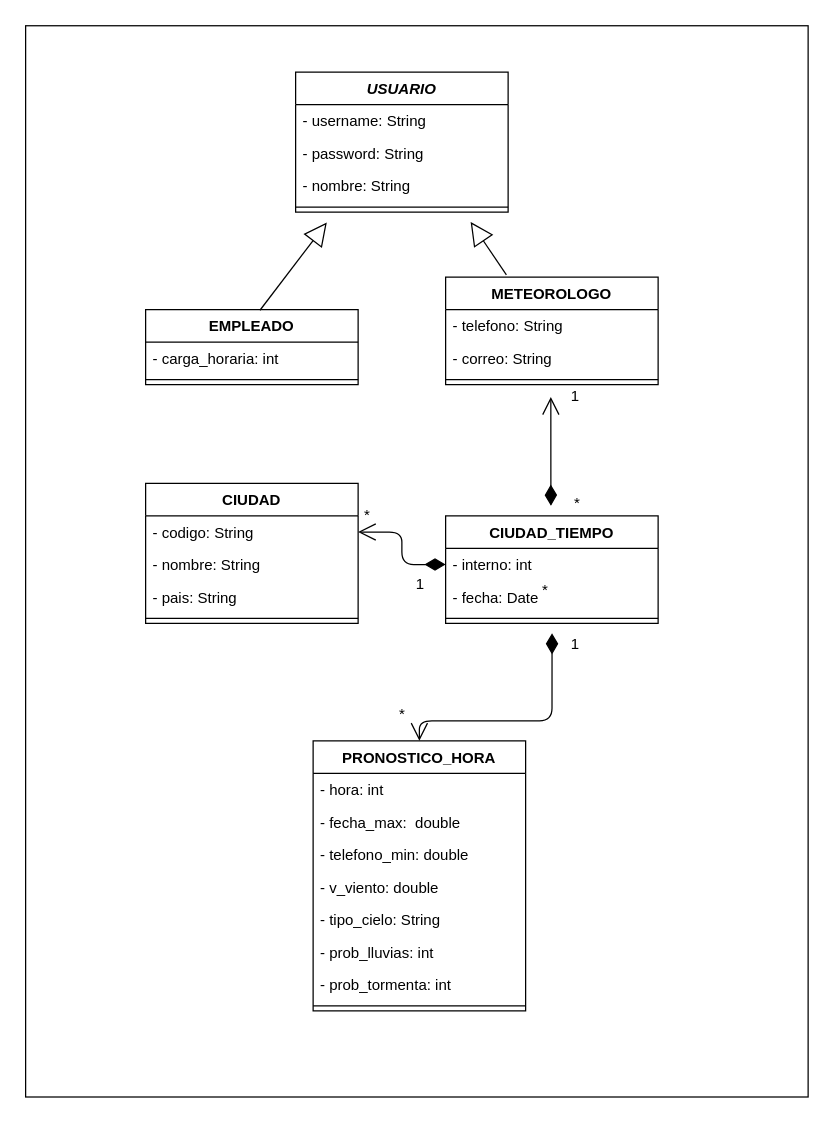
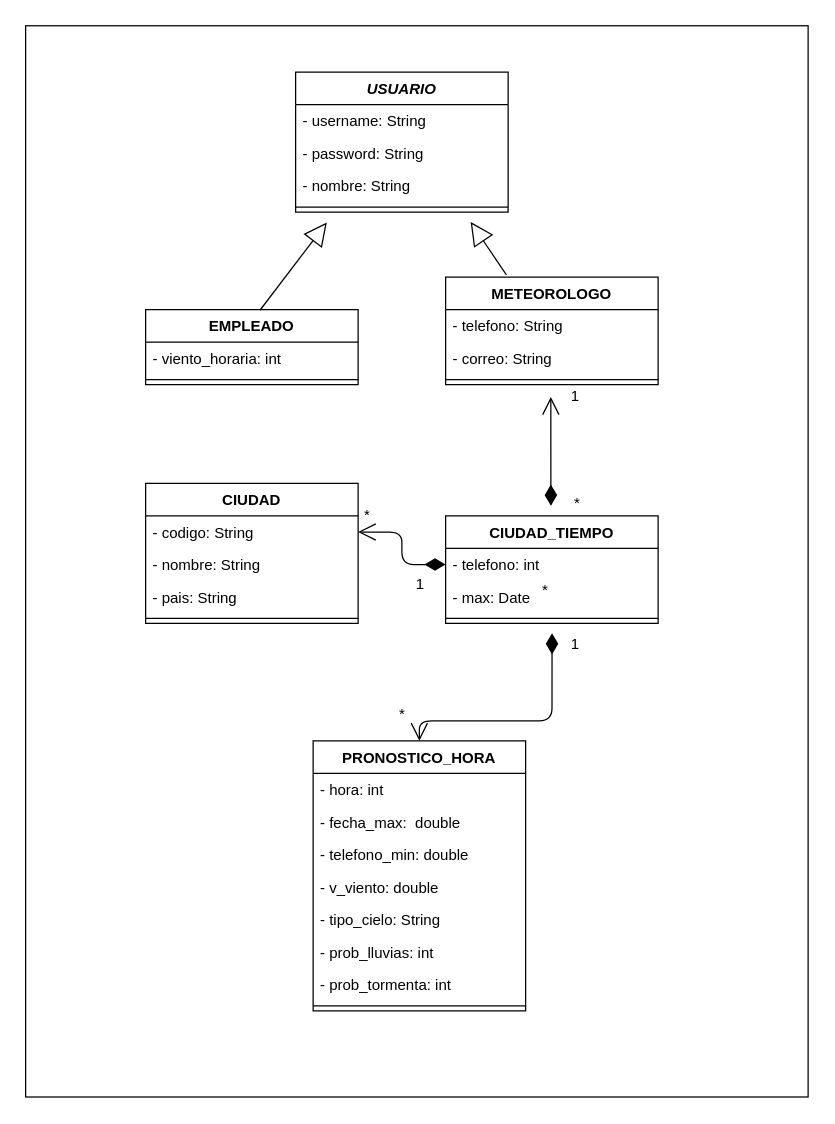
(227, 359) -> (229, 359)
(502, 565) -> (506, 565)
(501, 598) -> (493, 598)
